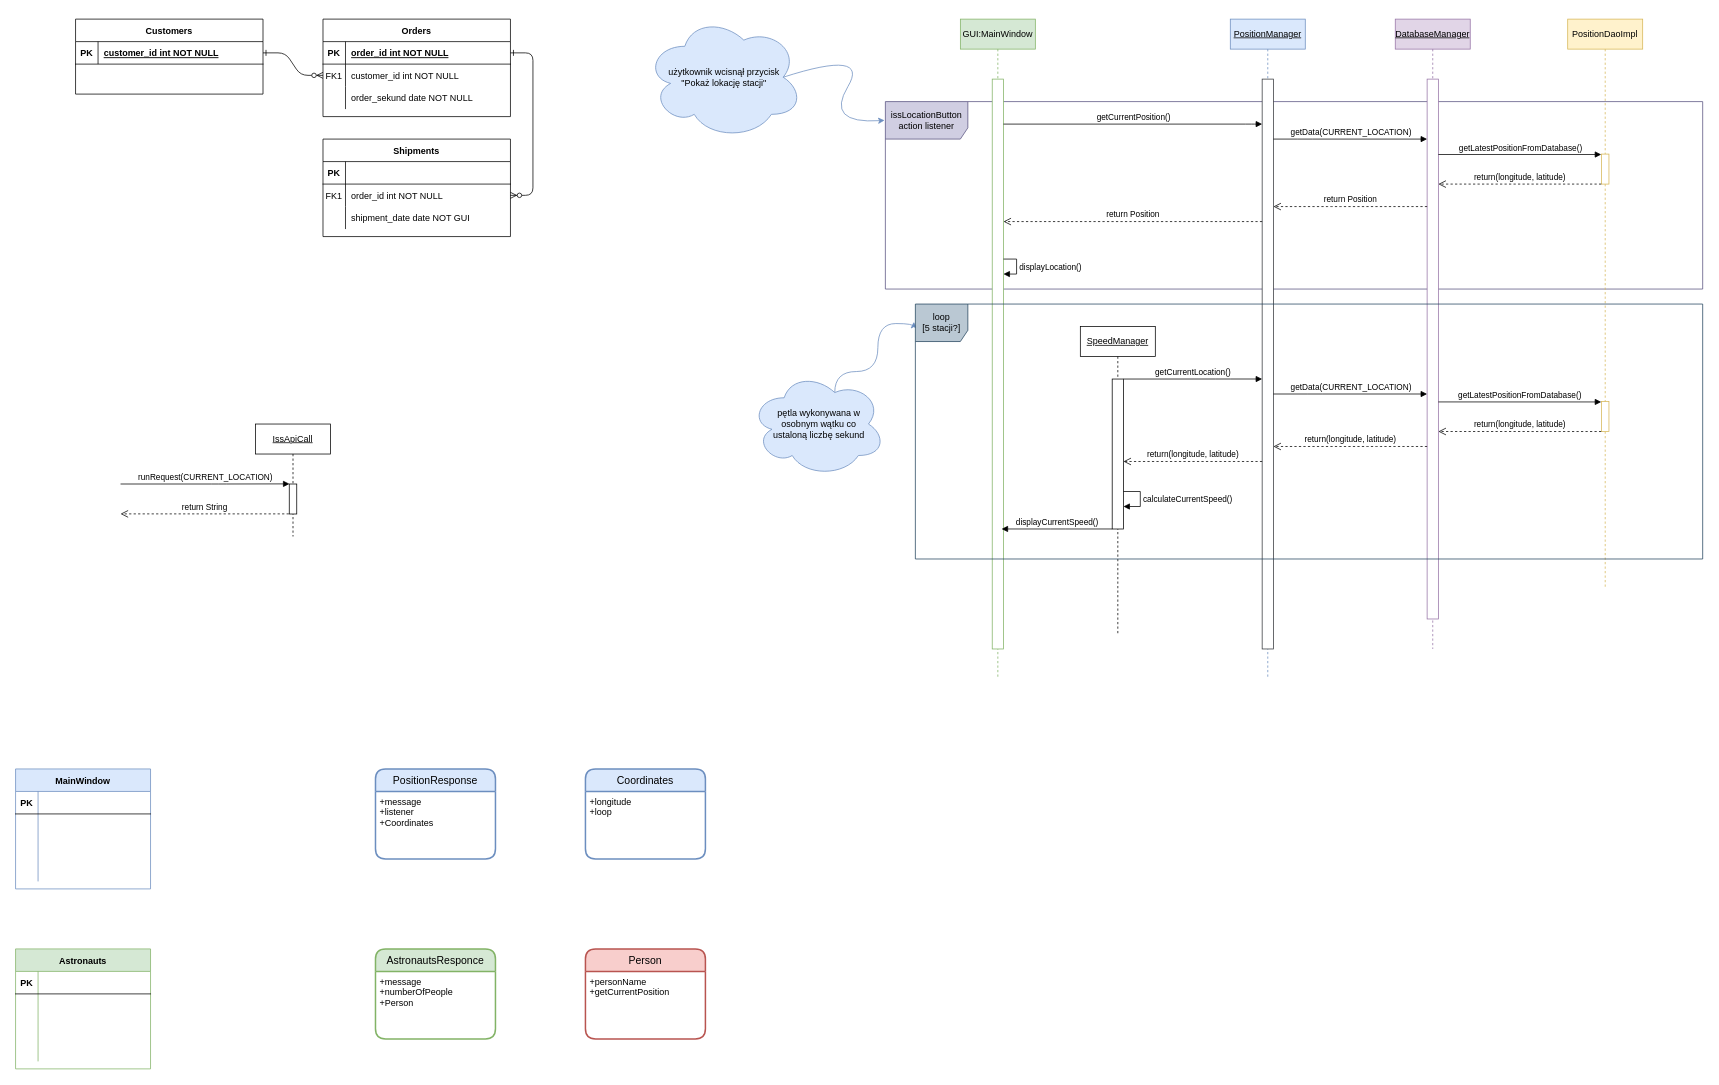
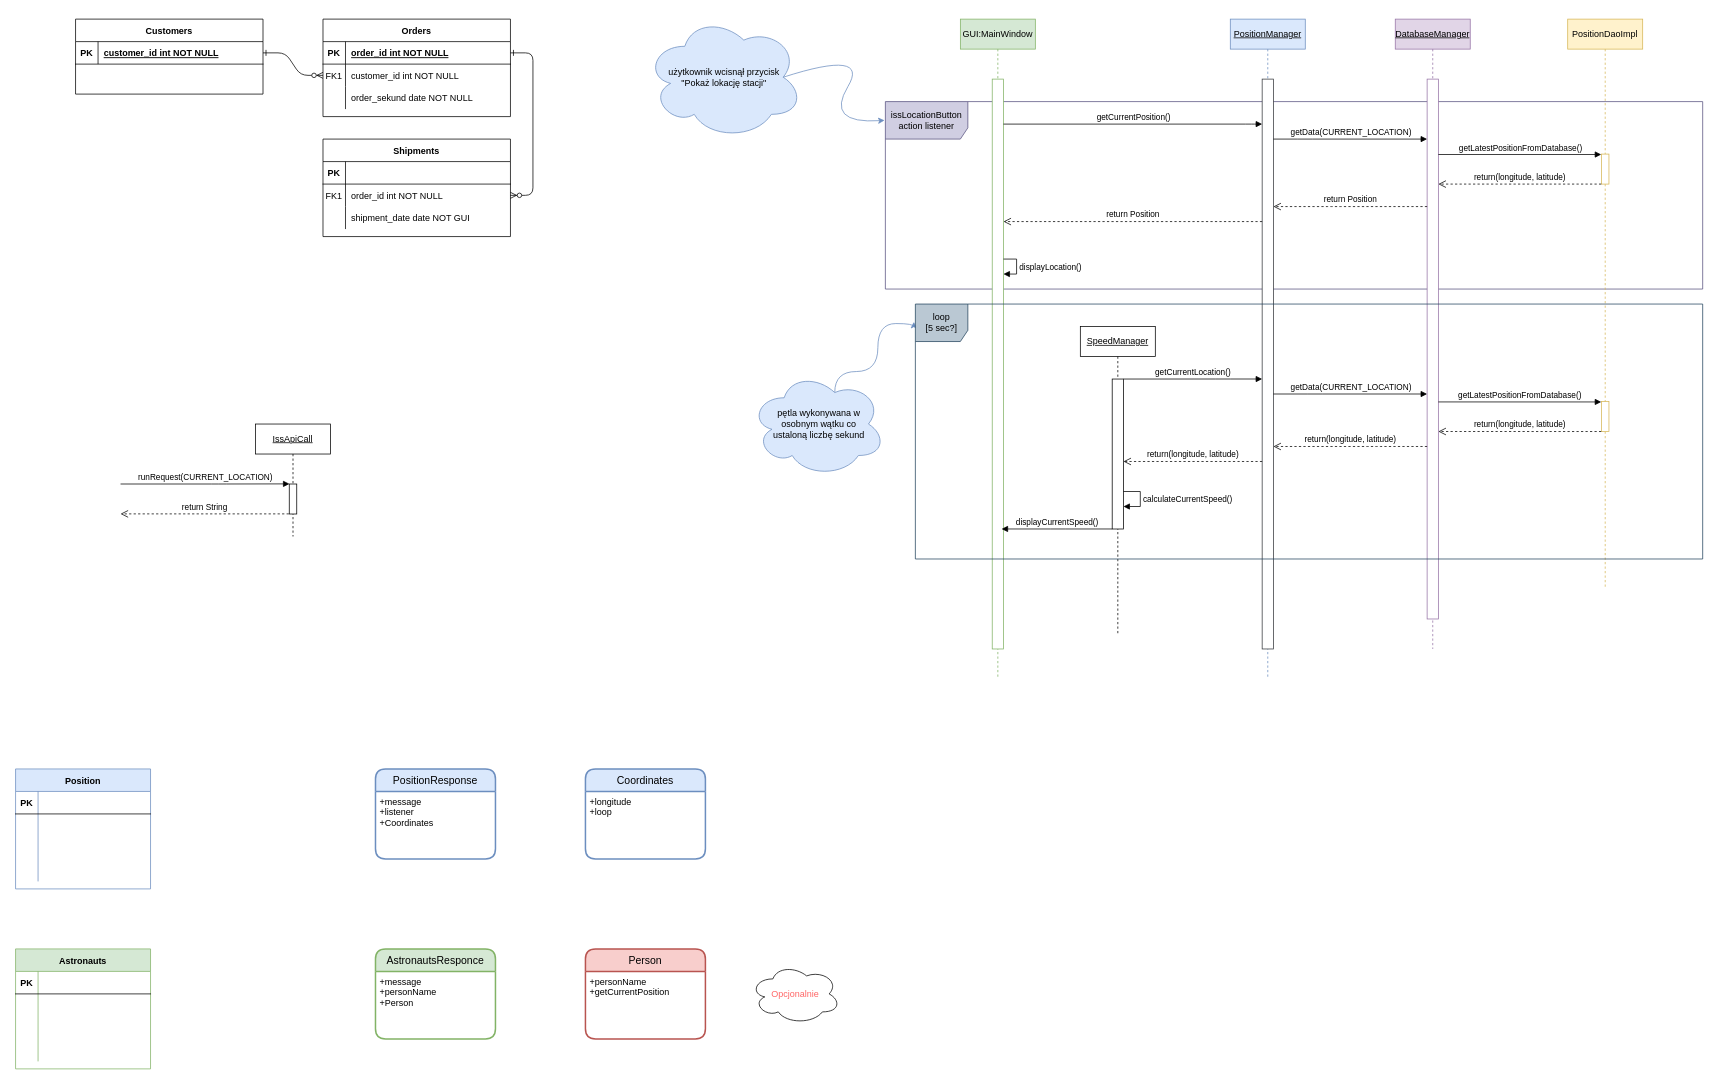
(942, 323) -> (942, 323)
(83, 781) -> (83, 781)
(400, 982) -> (400, 982)
none -> (795, 994)
